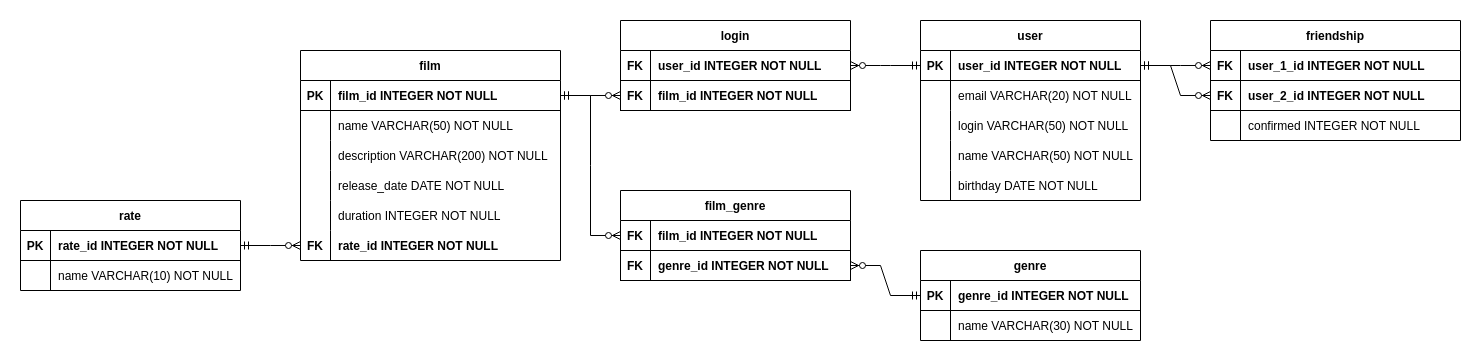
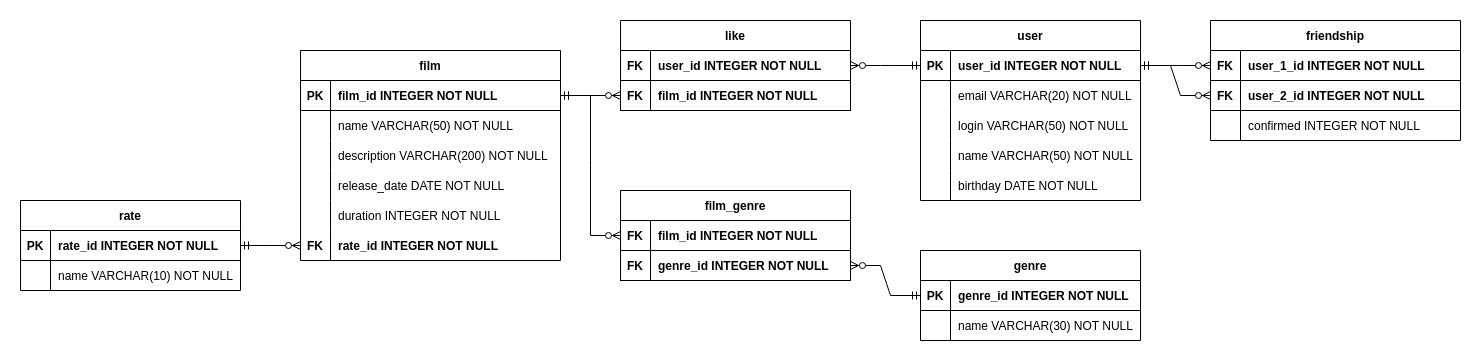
(735, 36) -> (735, 36)
